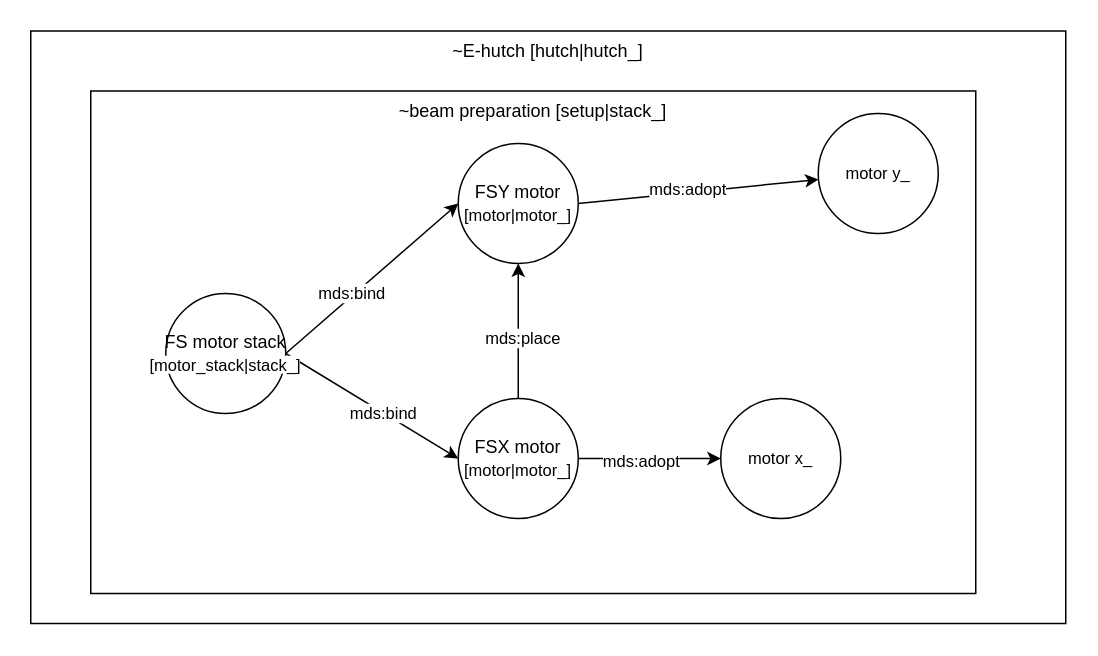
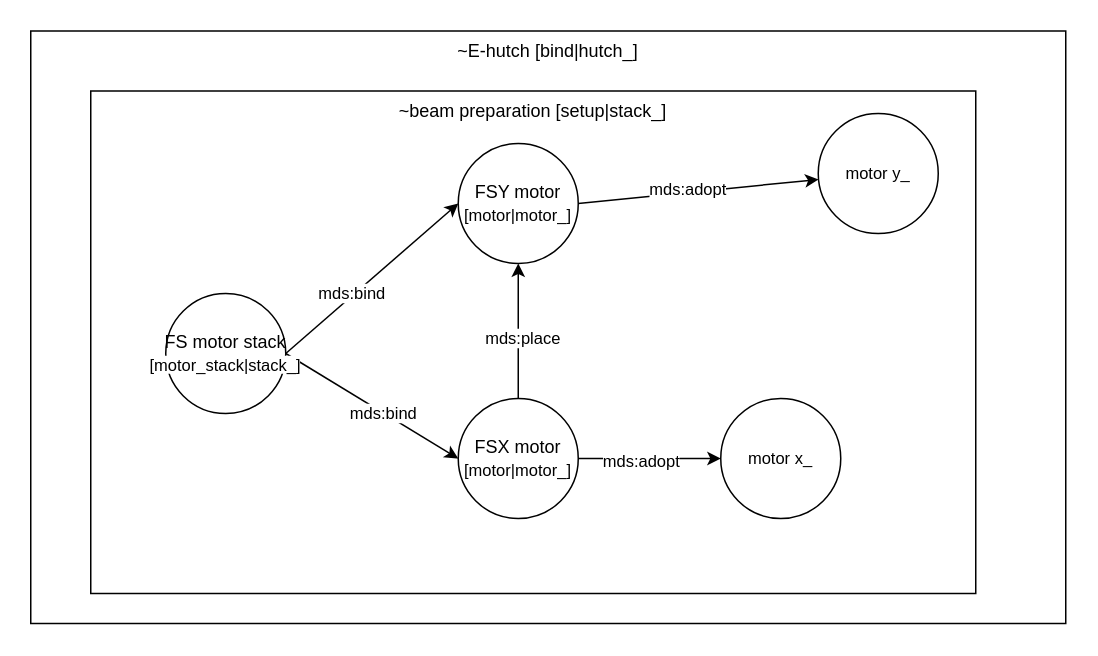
(548, 52) -> (548, 52)
